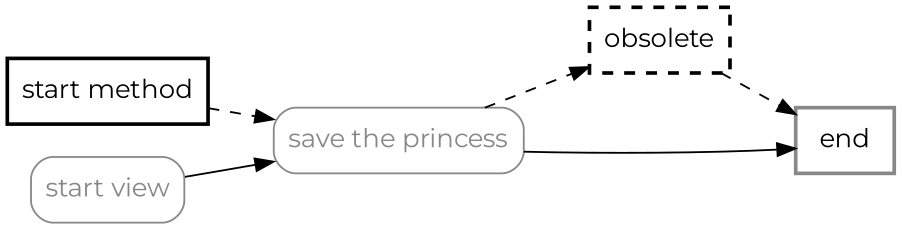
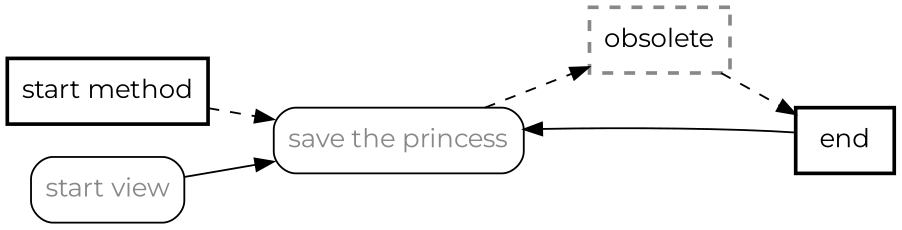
(660, 40) -> (660, 40)
(399, 141) -> (399, 141)
(845, 141) -> (845, 141)
(650, 153) -> (669, 128)
(108, 190) -> (108, 190)
